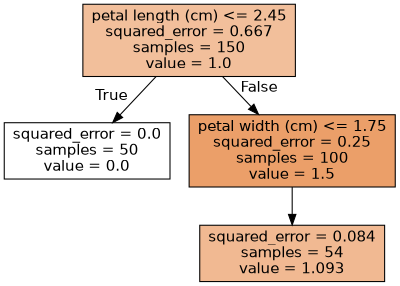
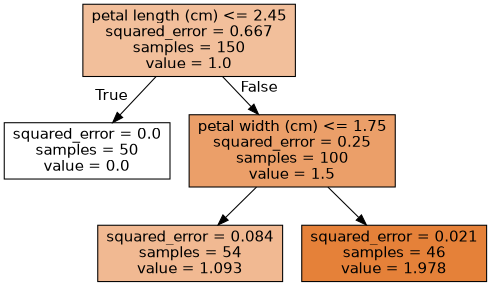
none -> (394, 253)
